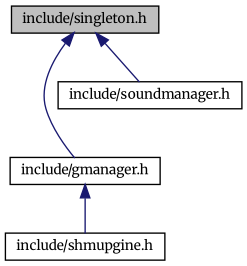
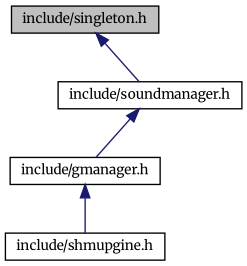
(45, 102) -> (113, 138)
